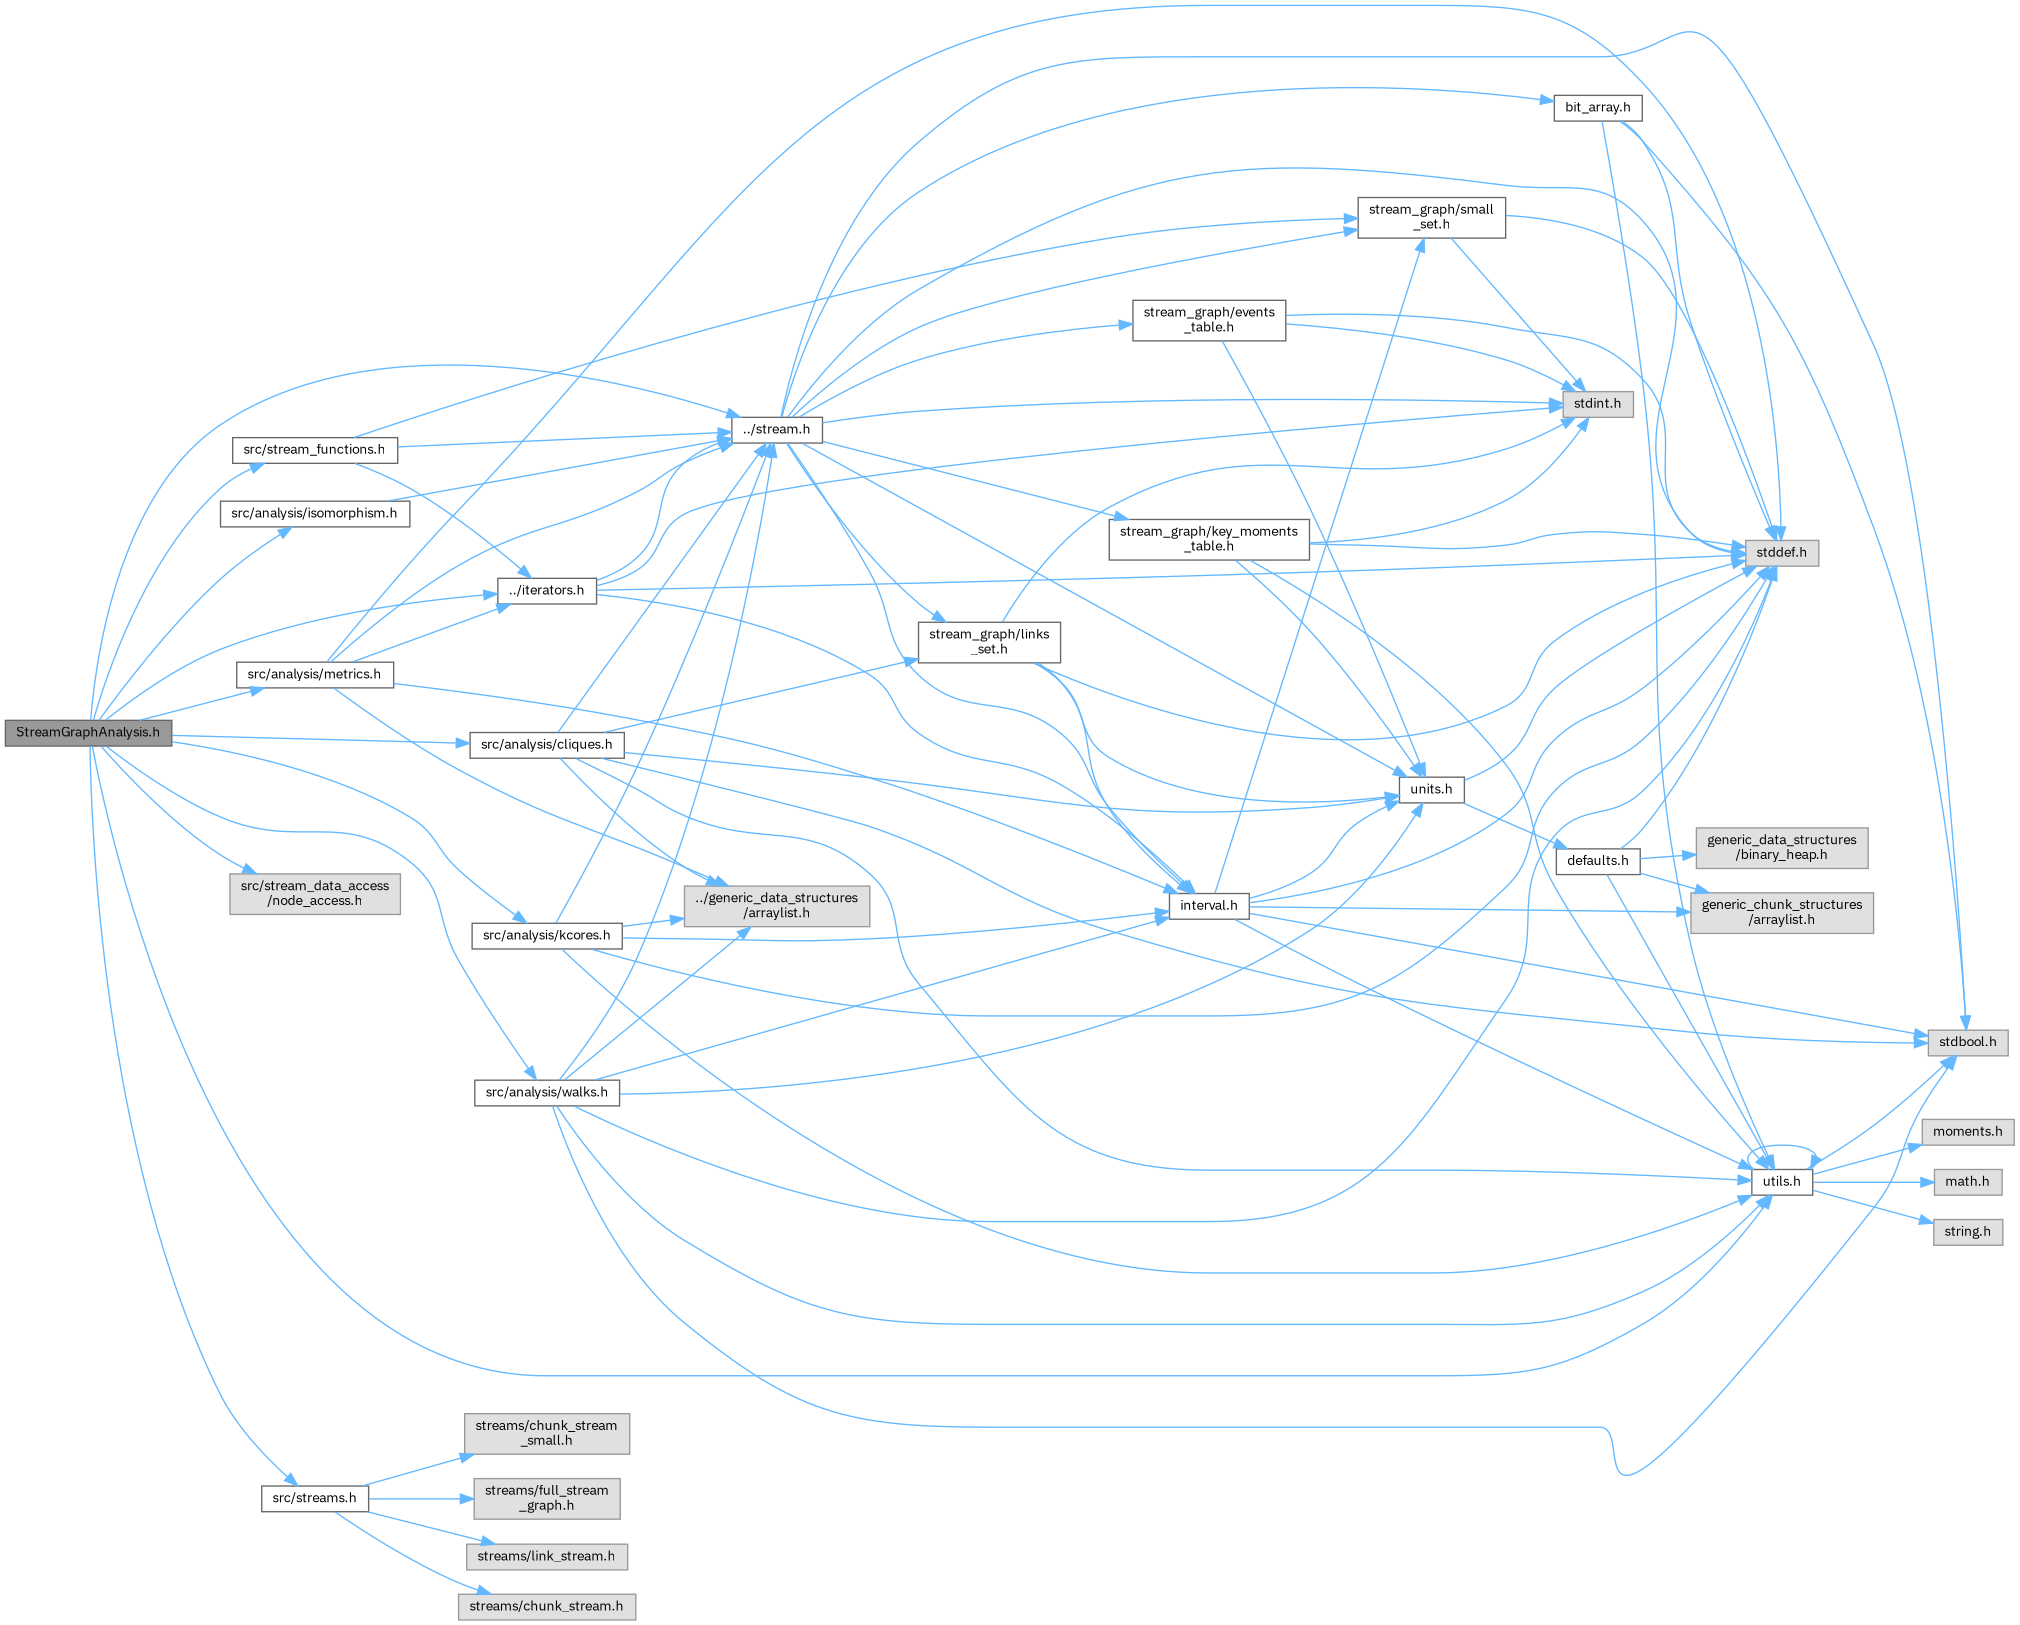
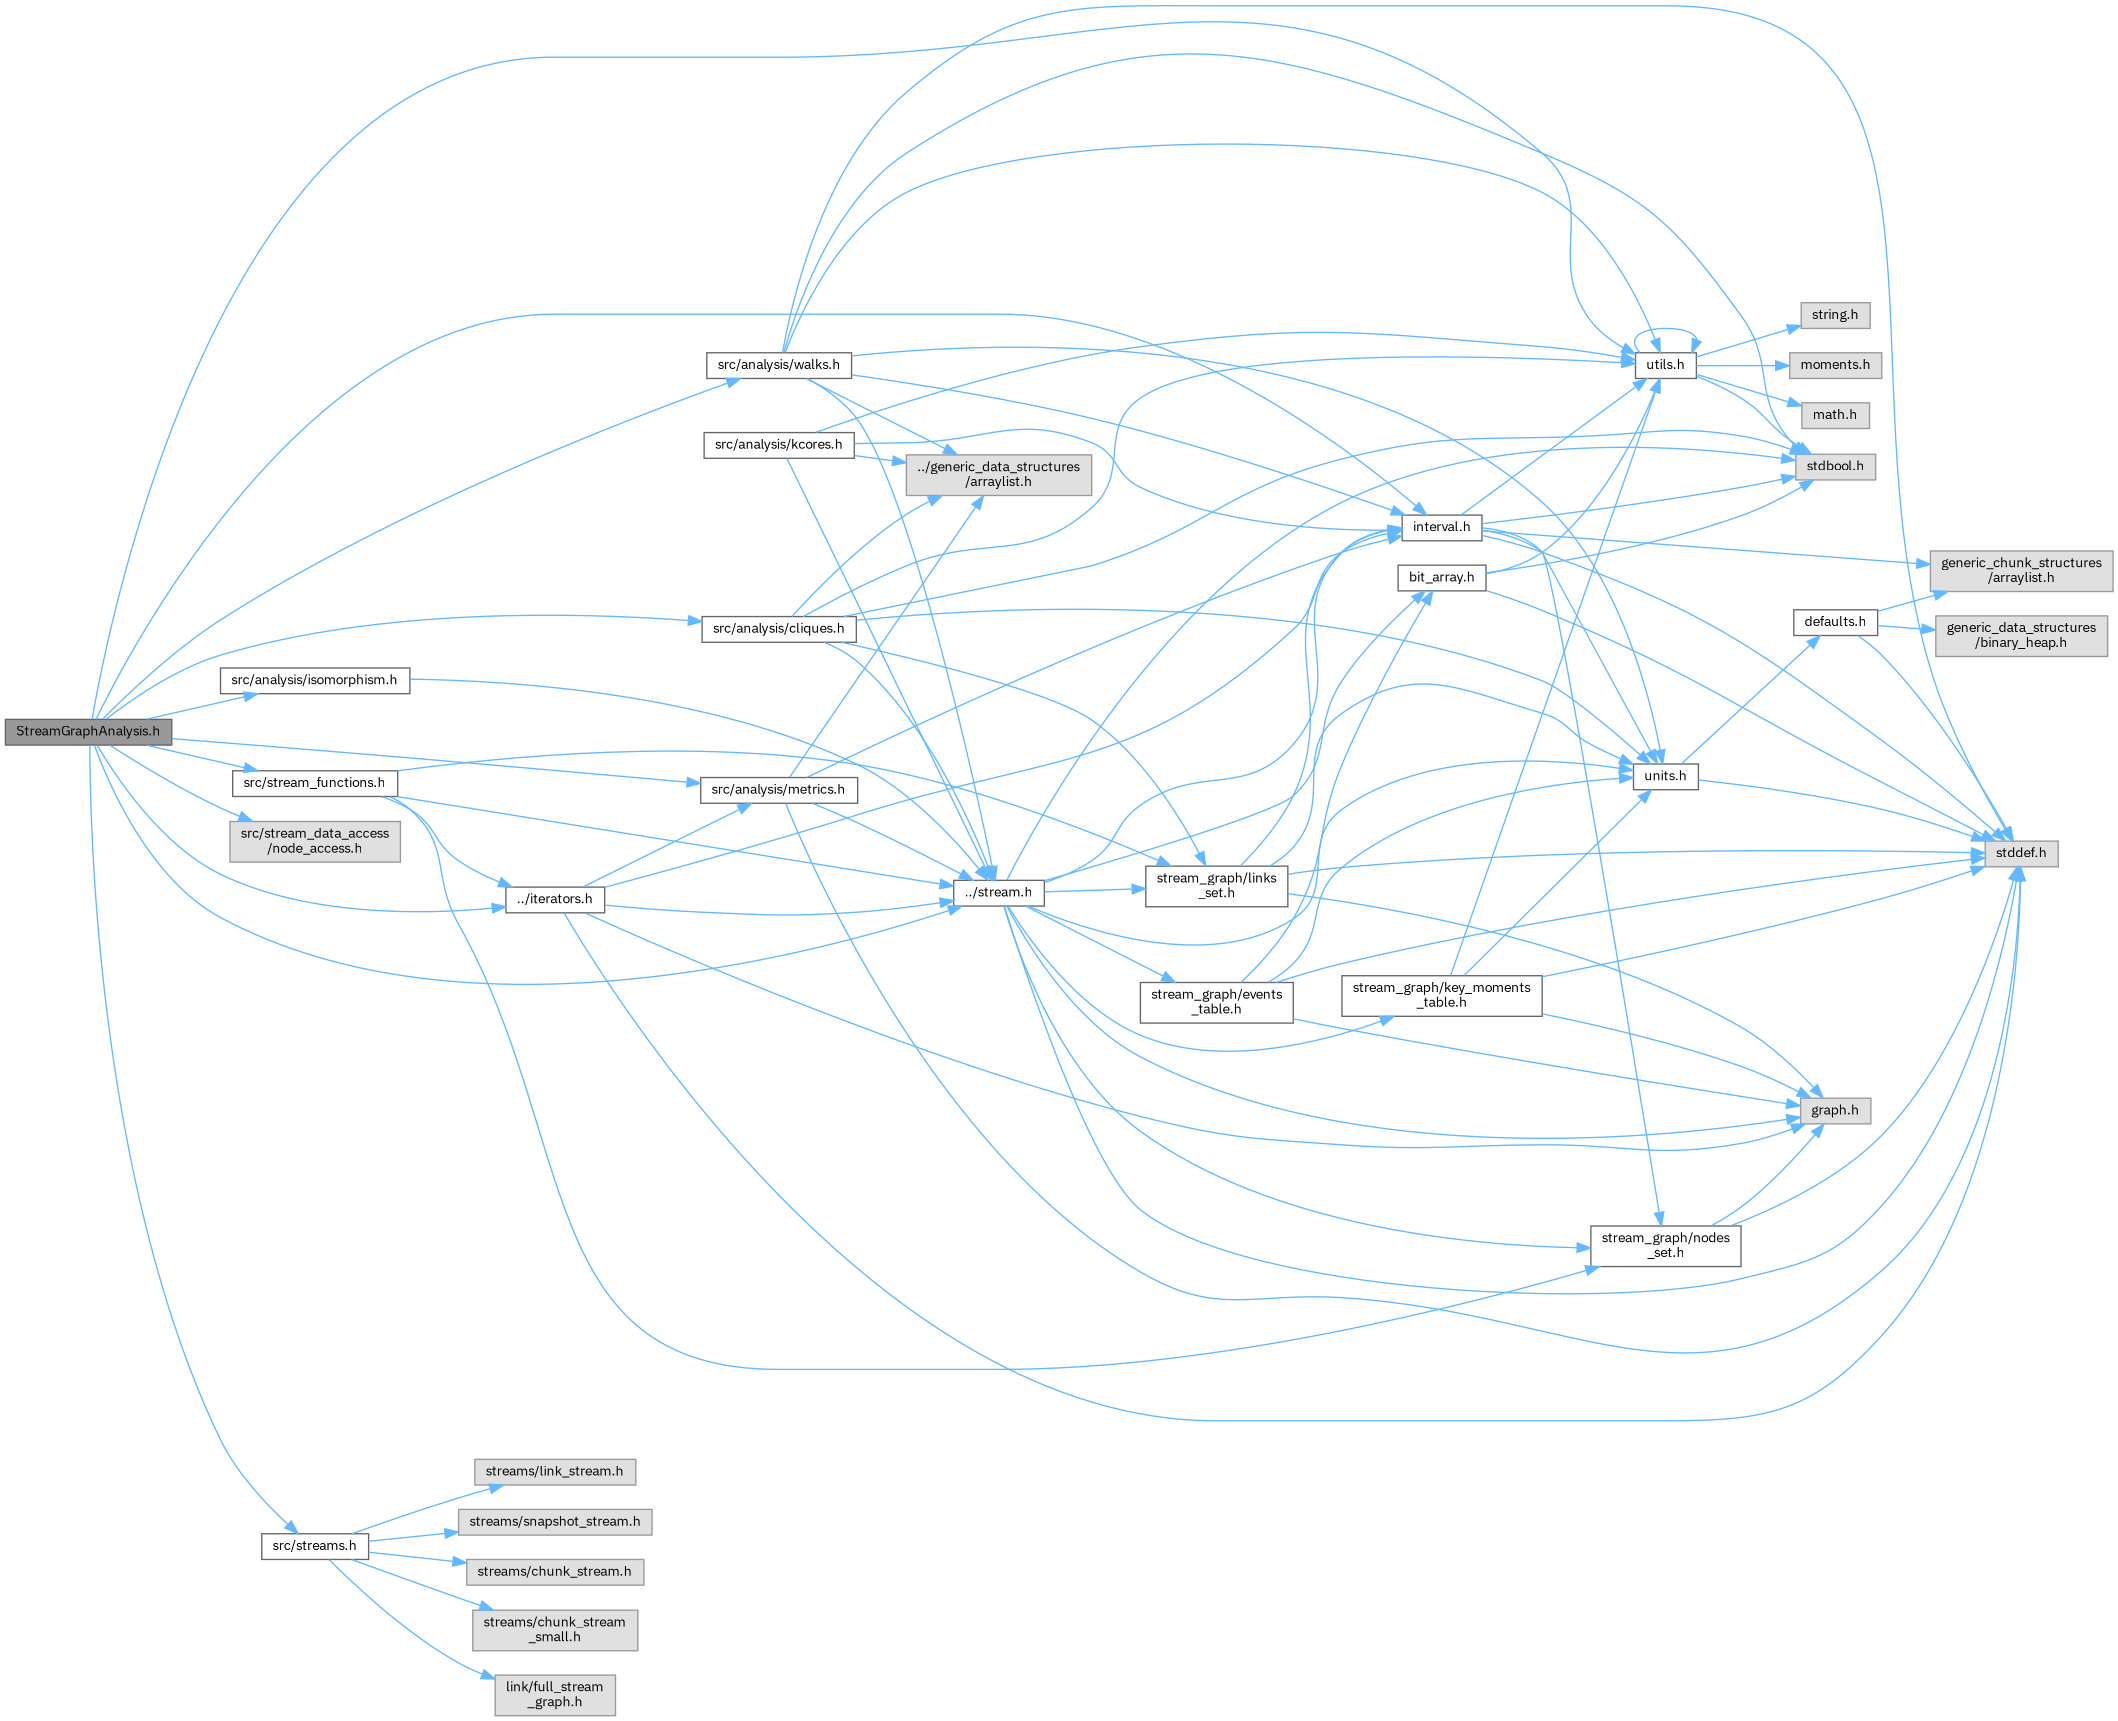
(1432, 218) -> (1666, 1246)
(1598, 404) -> (1836, 1111)
(425, 635) -> (661, 848)
none -> (786, 756)
(363, 793) -> (690, 314)
none -> (1332, 794)
(1272, 1013) -> none
(1687, 1016) -> none
(547, 1499) -> (555, 1695)
none -> (555, 1522)
